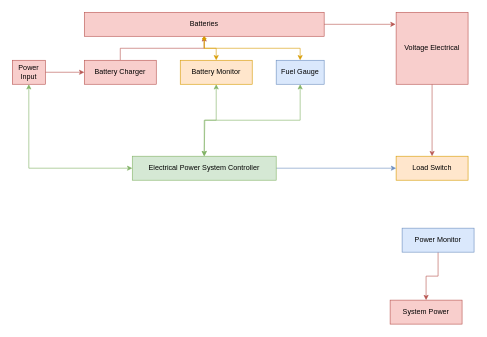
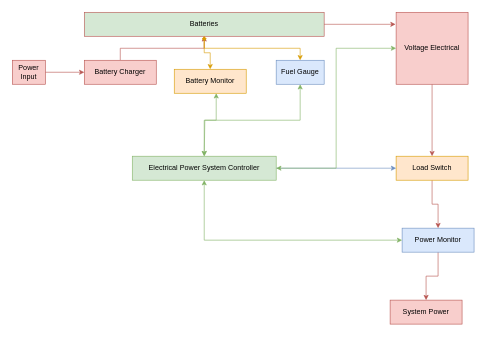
(204, 24) -> (204, 24)
(216, 72) -> (210, 81)
(127, 168) -> (336, 48)
none -> (437, 204)
none -> (204, 239)
